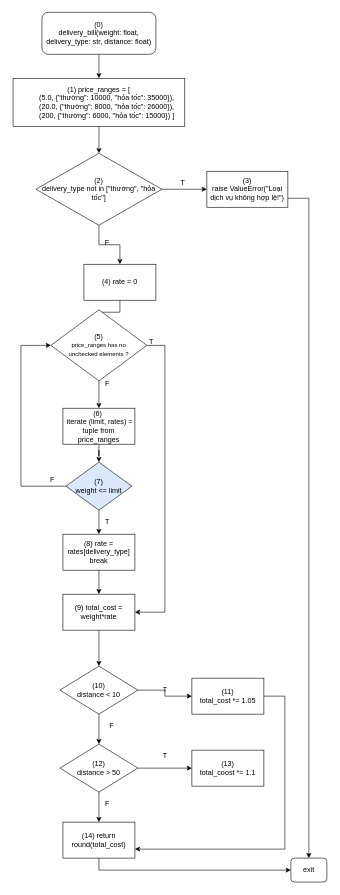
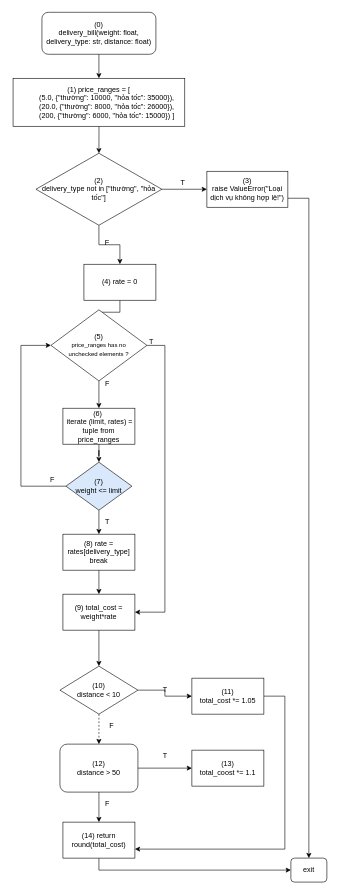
(99, 727) -> (99, 727)
(99, 768) -> (99, 768)
